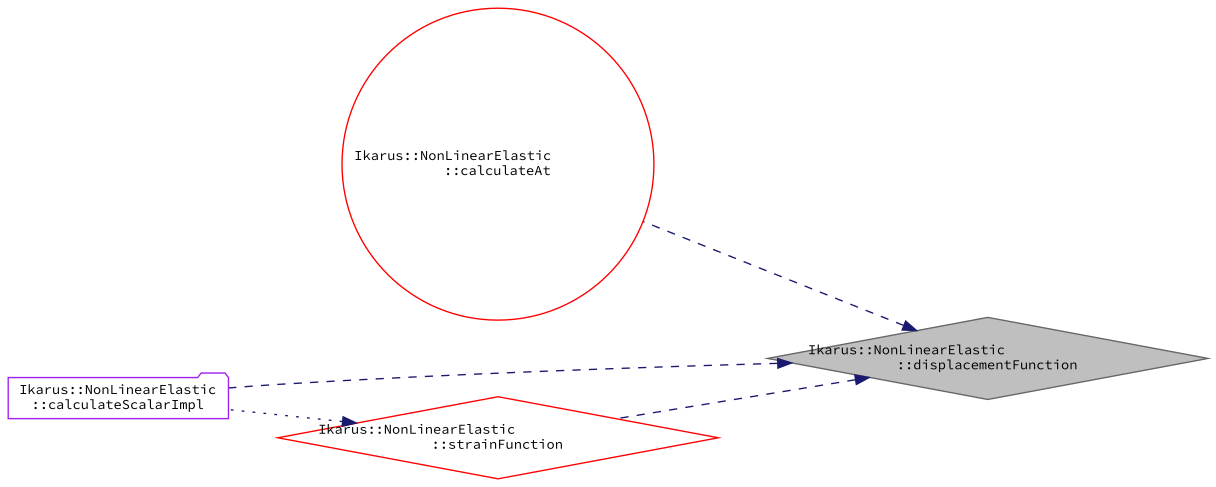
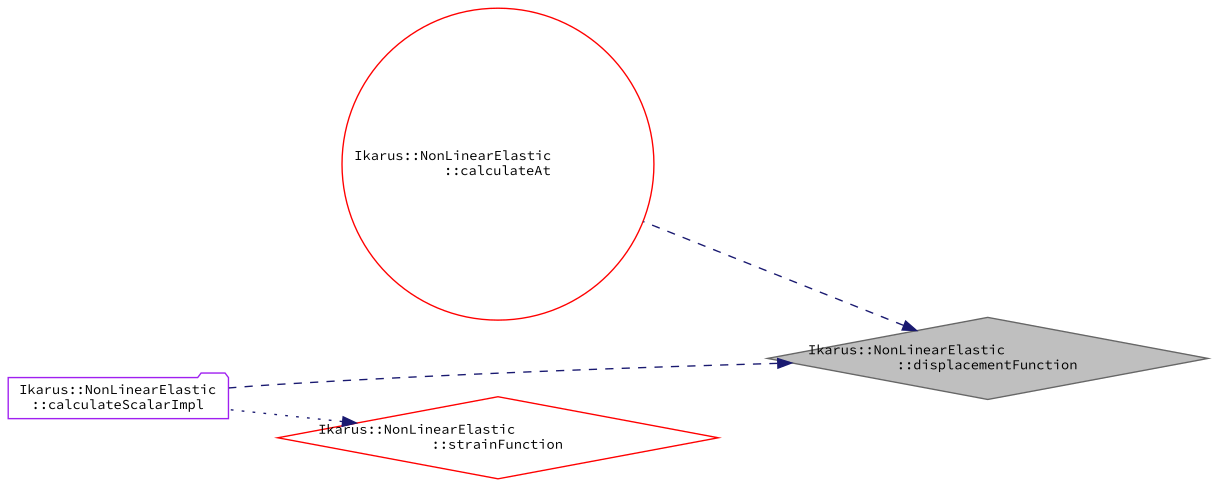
(736, 399) -> none
